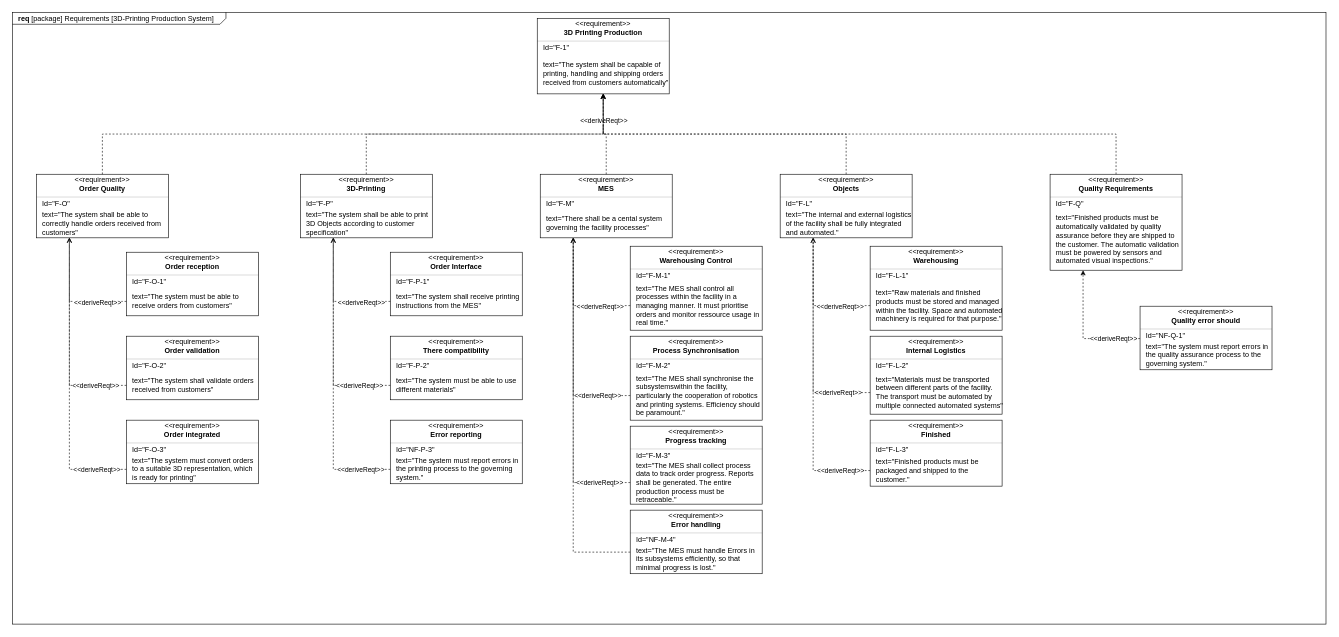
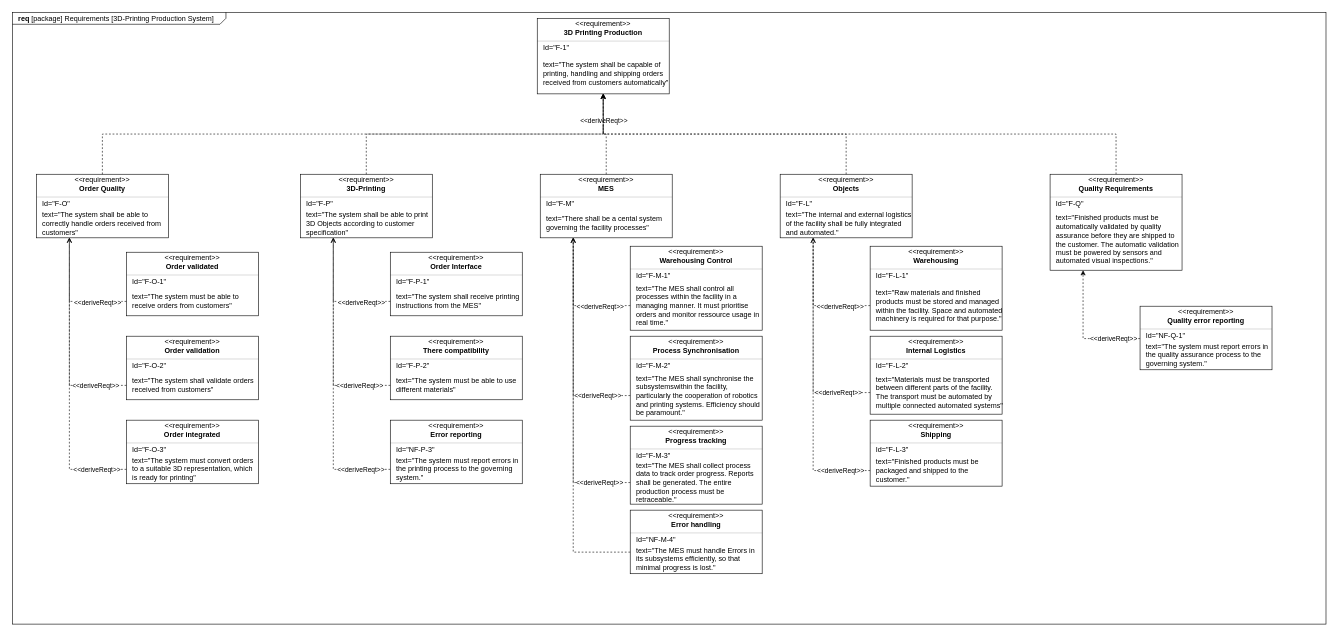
(192, 267) -> (192, 267)
(1206, 321) -> (1206, 321)
(936, 435) -> (936, 435)
